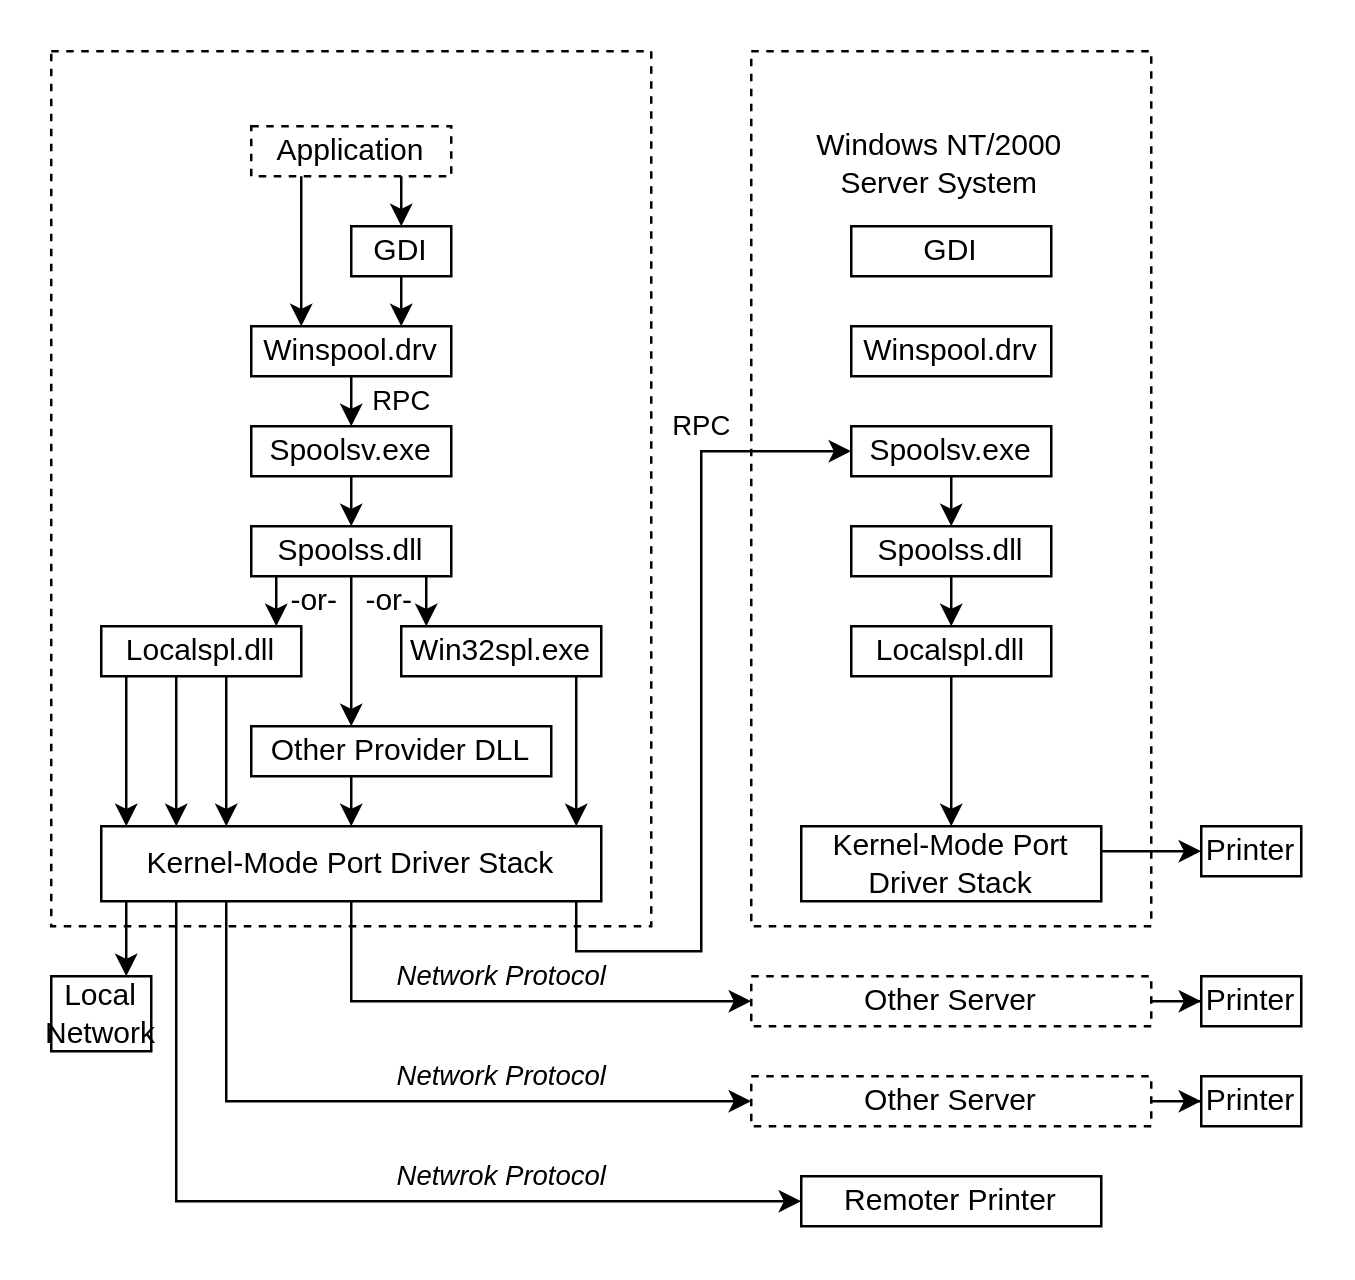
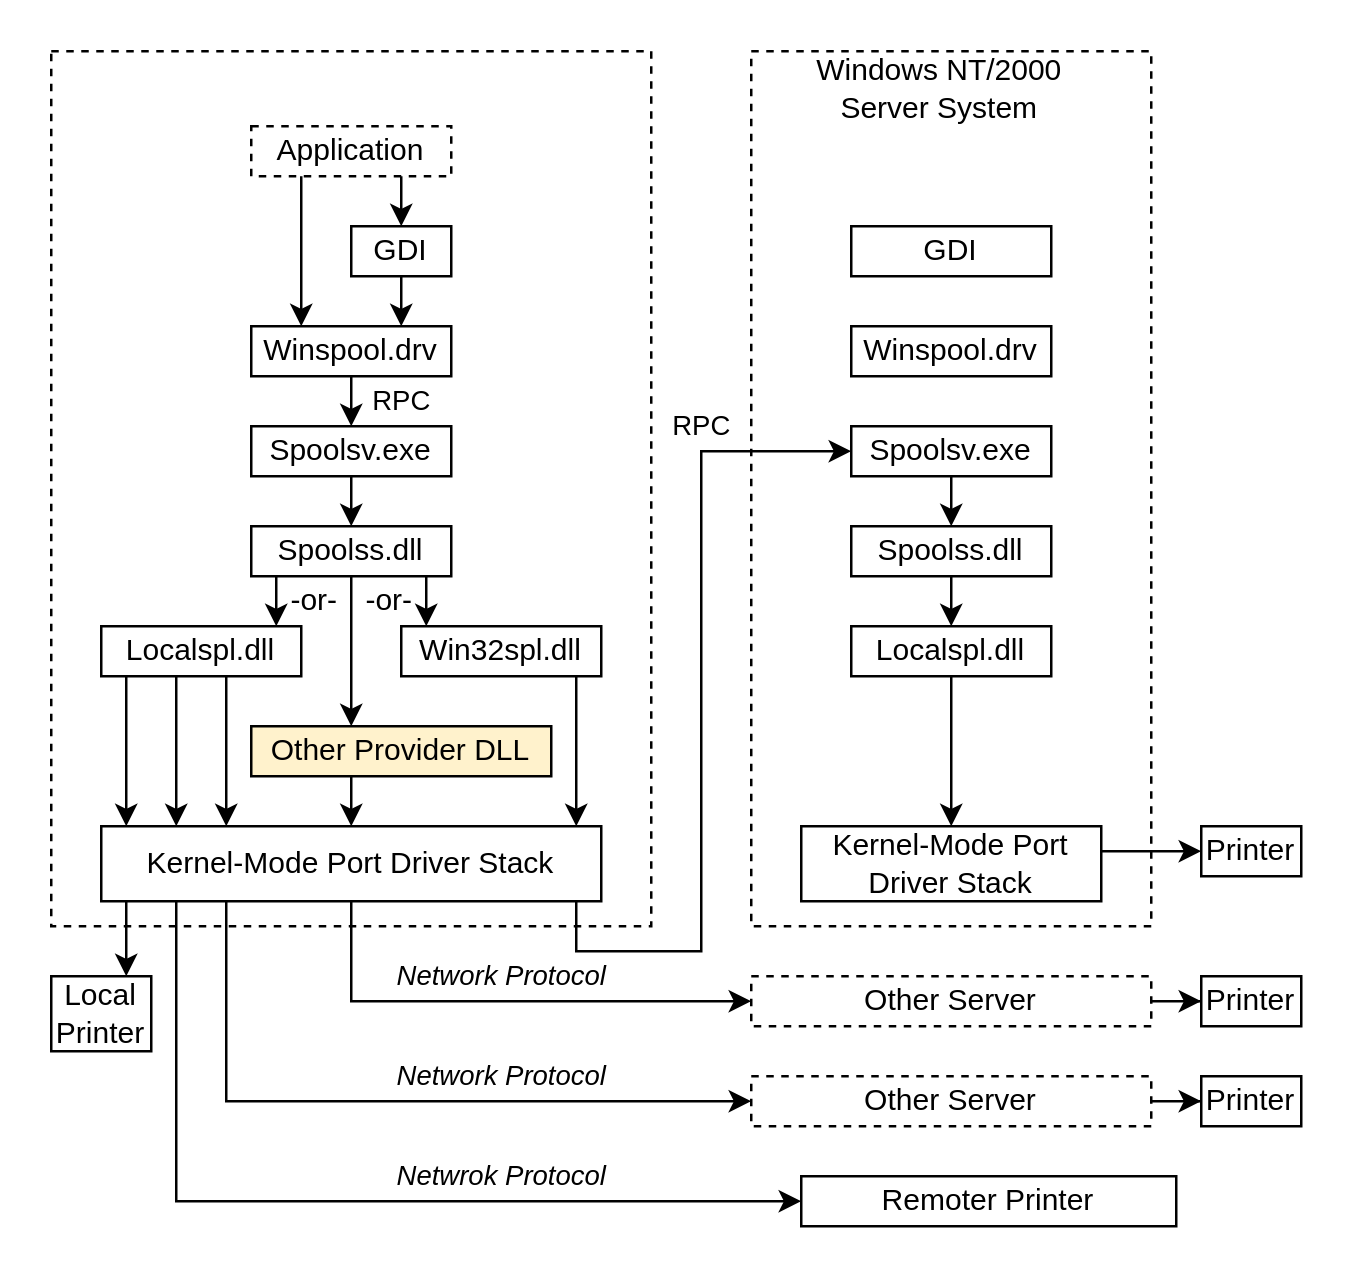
(939, 164) -> (939, 89)
(501, 651) -> (501, 651)
(401, 751) -> (401, 751)
(101, 1014) -> (101, 1014)
(951, 1201) -> (989, 1201)
